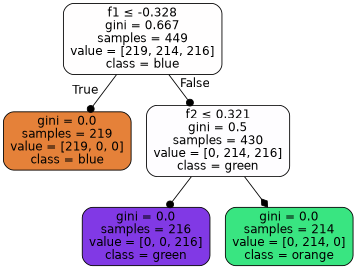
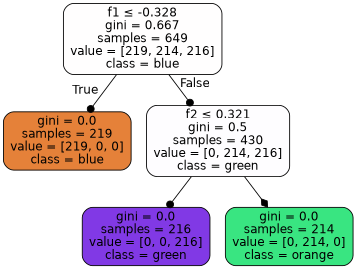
(143, 39) -> (143, 39)
